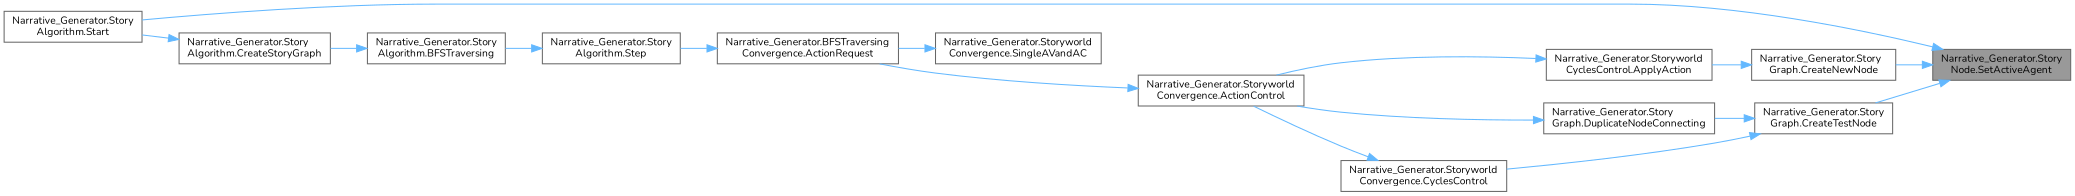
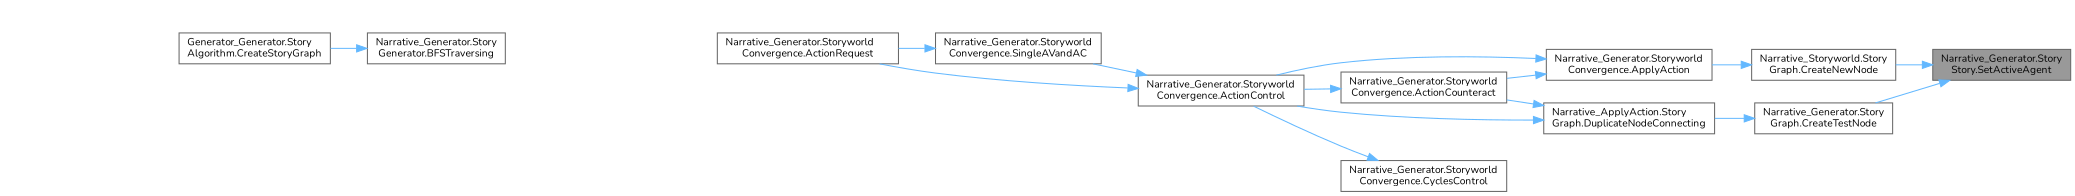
(73, 27) -> none
(255, 48) -> (255, 48)
(436, 48) -> (436, 48)
(611, 48) -> none
(808, 48) -> (808, 48)
(1629, 65) -> (1629, 65)
(1824, 65) -> (1824, 65)
(2002, 65) -> (2002, 65)
none -> (1115, 68)
none -> (1424, 87)
(1629, 118) -> (1629, 118)
(1629, 156) -> none
